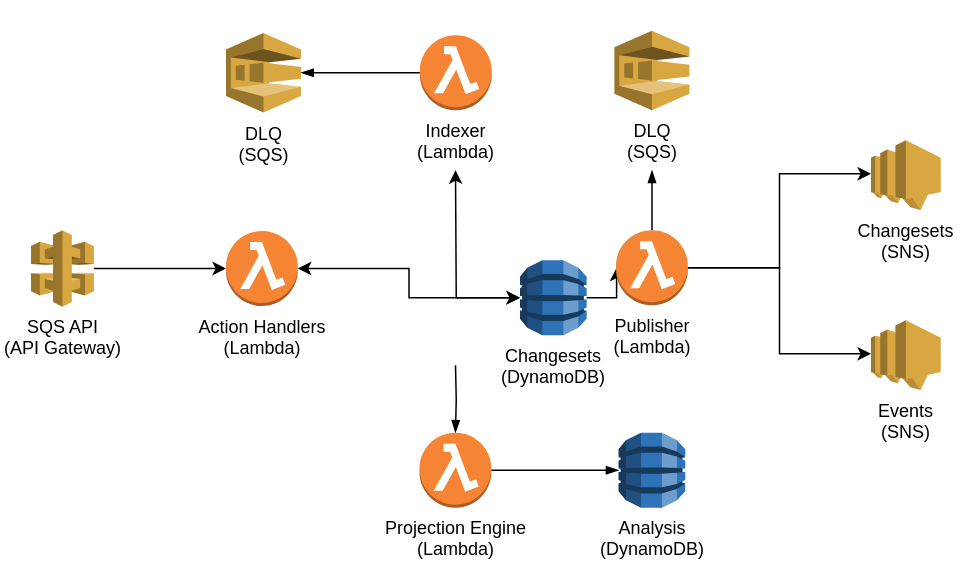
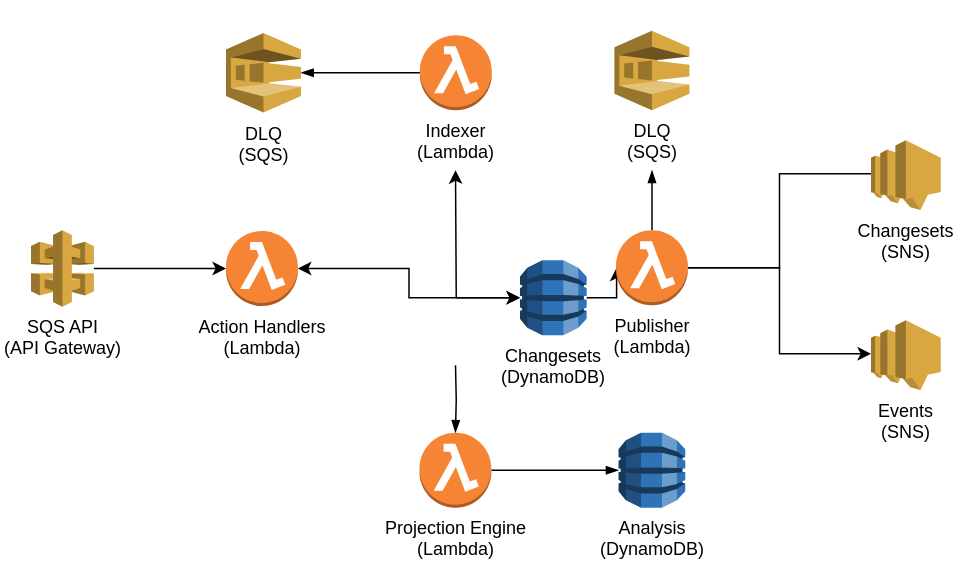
(859, 174) -> (864, 174)
